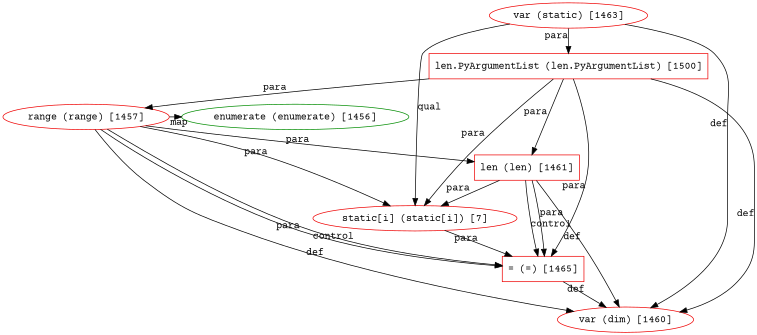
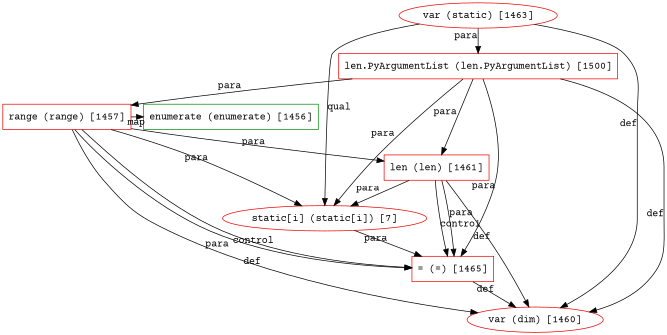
(86, 117) -> (67, 117)
(295, 117) -> (231, 117)
